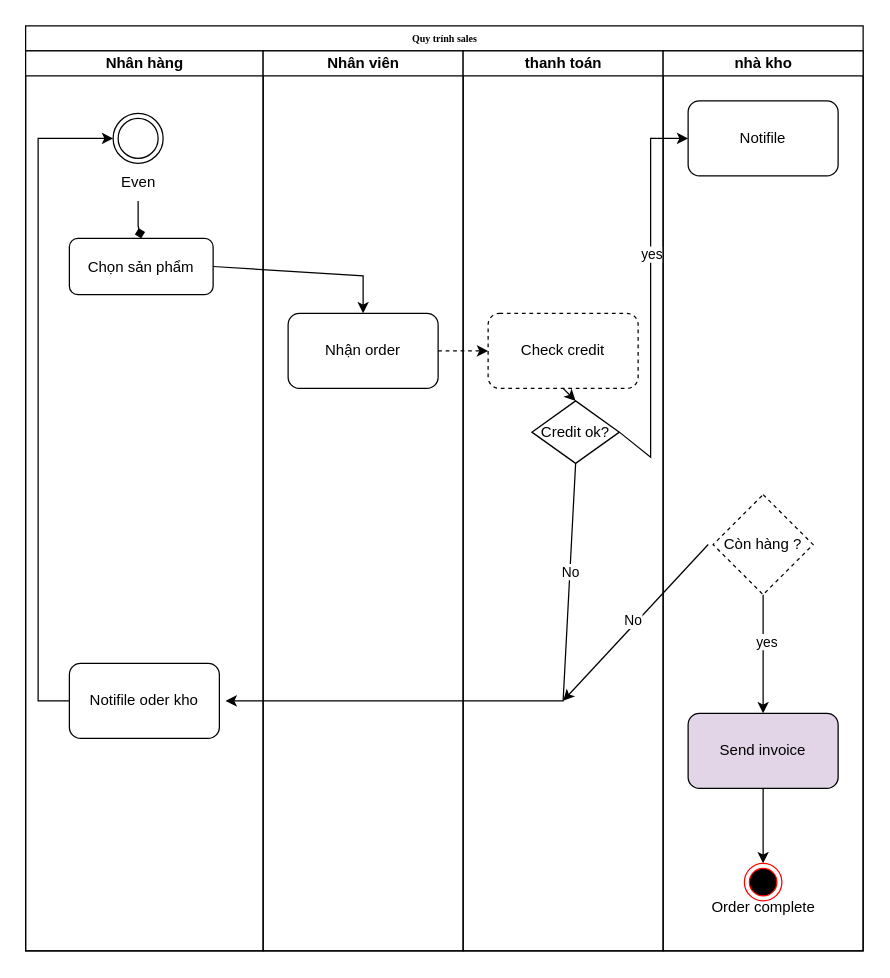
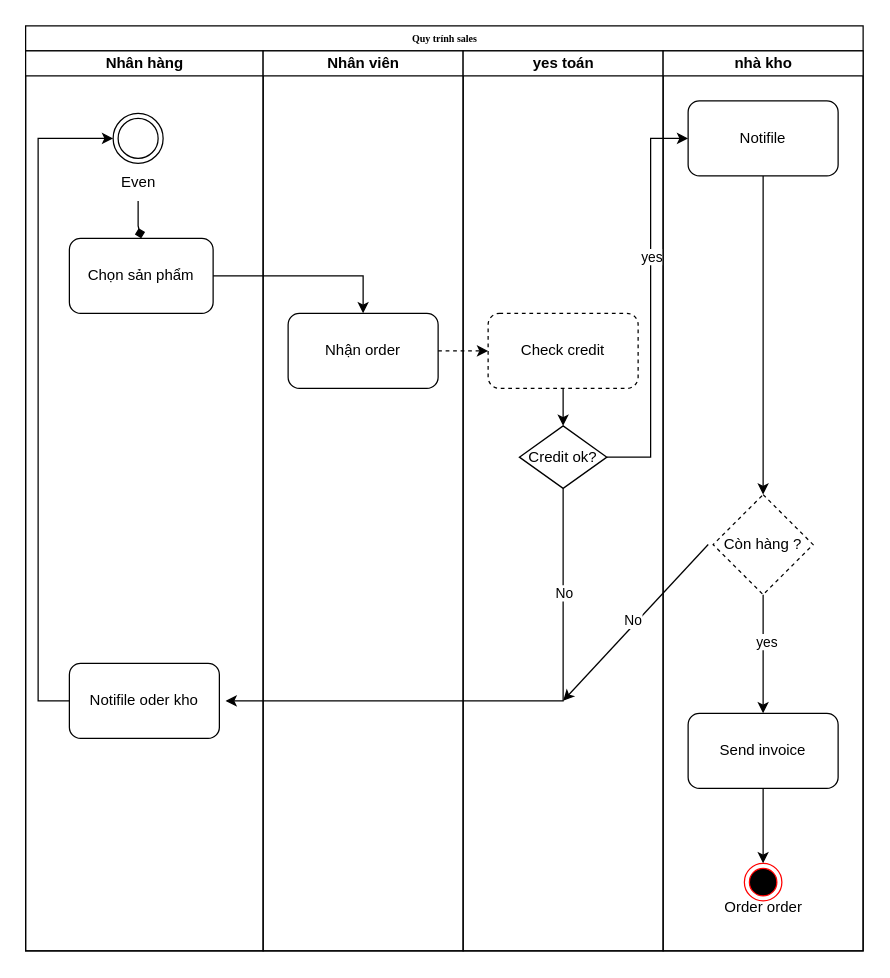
(564, 63) -> (564, 63)
(141, 266) -> (141, 276)
none -> (763, 331)
(576, 432) -> (563, 457)
(763, 751) -> (763, 751)
(764, 907) -> (764, 907)
